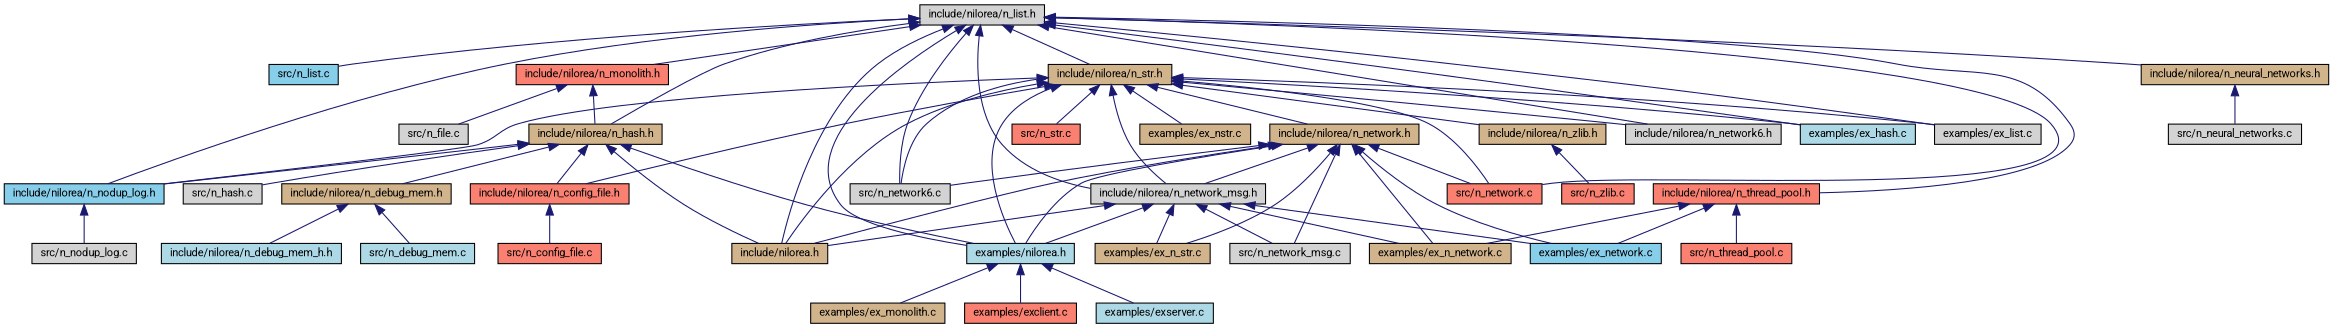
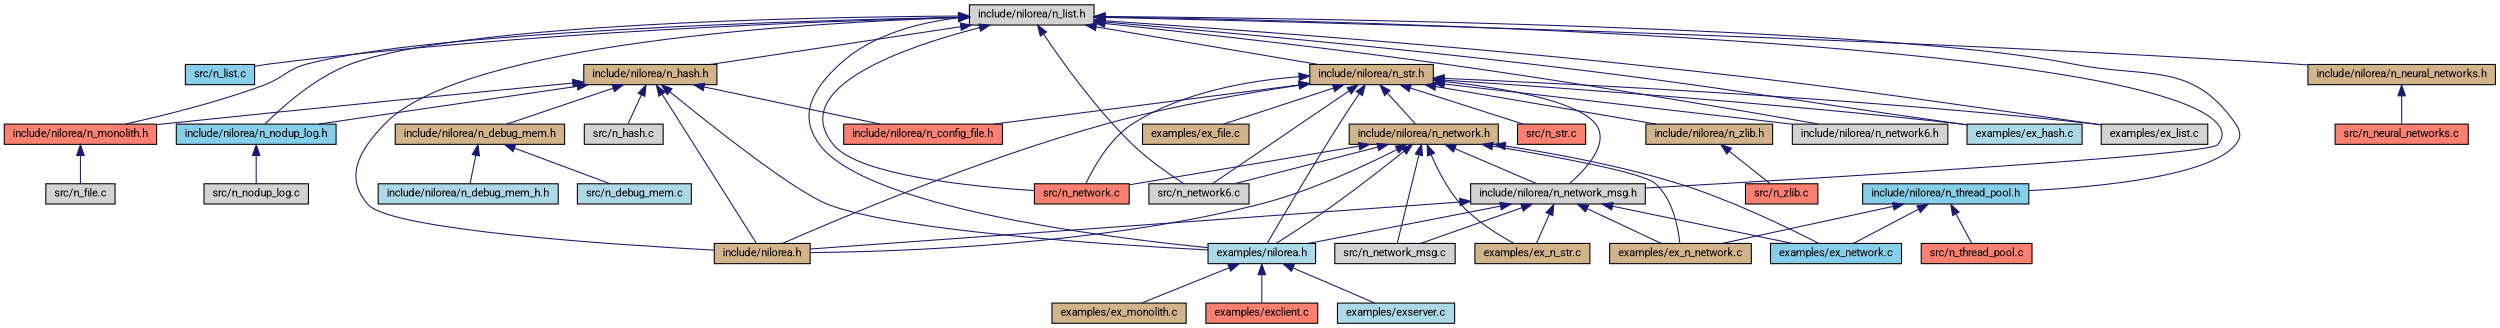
(618, 106) -> none
(595, 116) -> (365, 103)
(1195, 134) -> (1196, 134)
(2235, 134) -> (2402, 134)
(1736, 194) -> (1946, 194)
(550, 254) -> none
